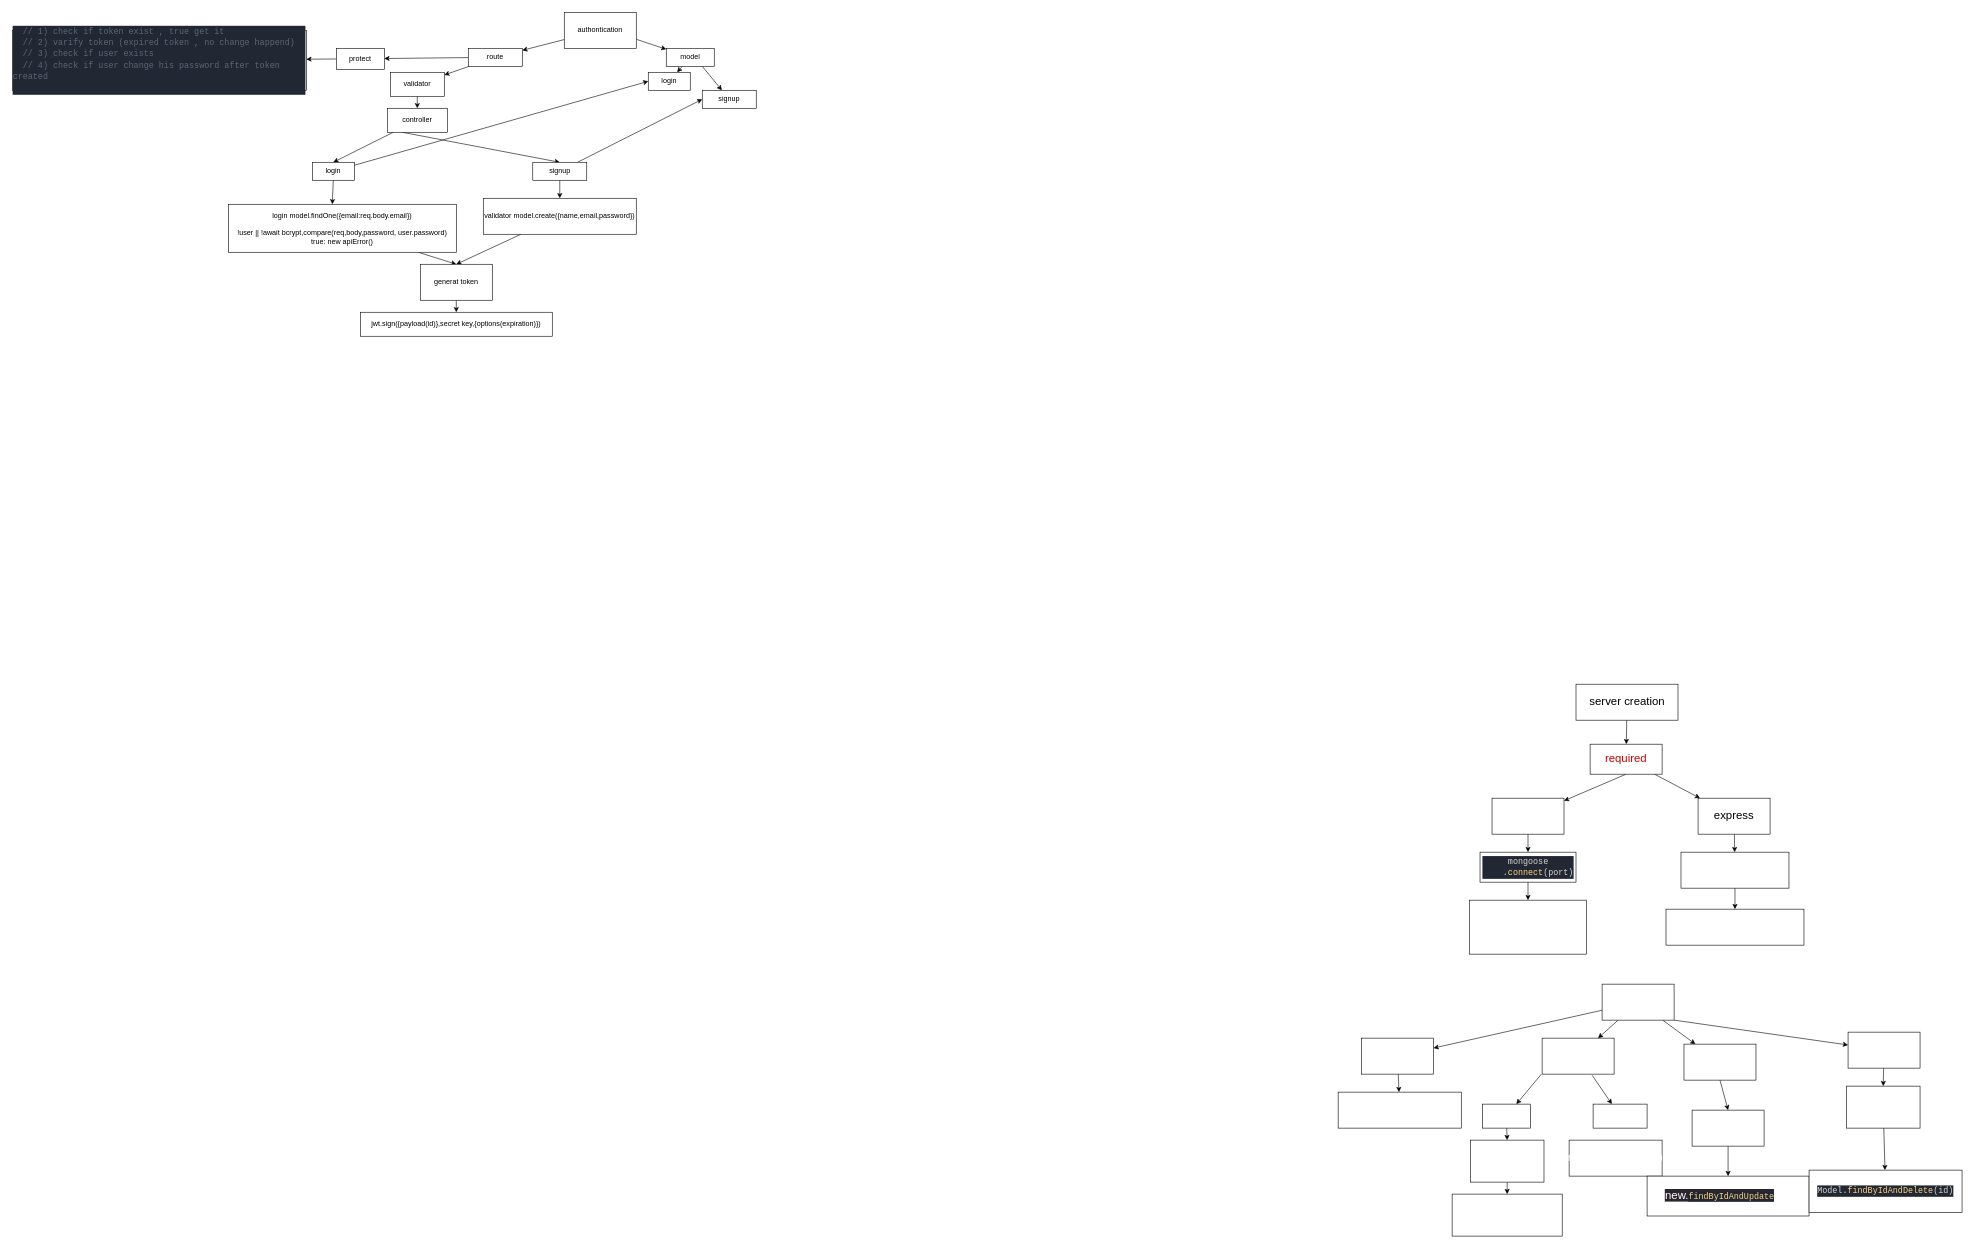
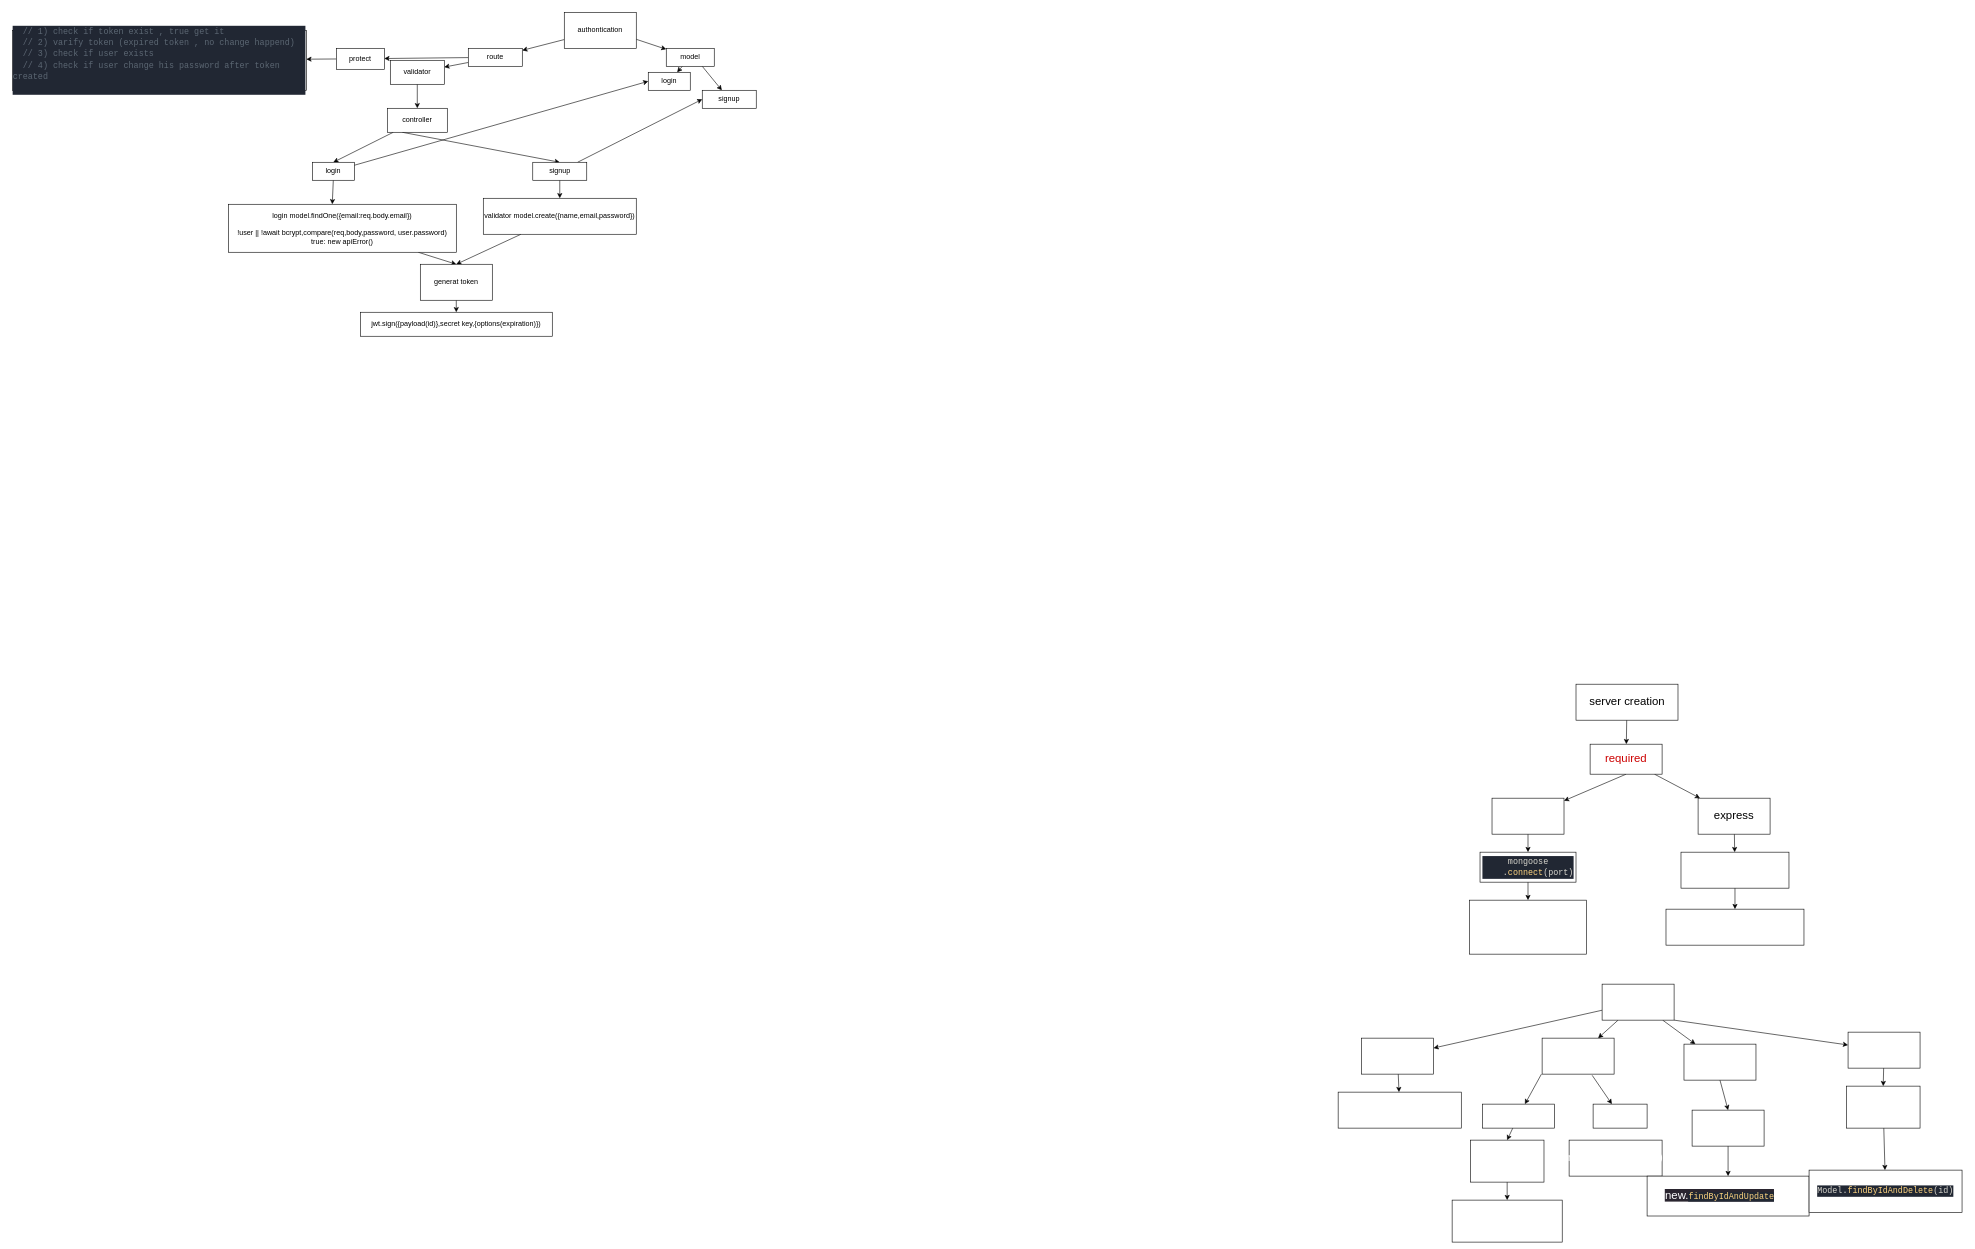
(417, 84) -> (417, 72)
(1507, 1116) -> (1519, 1116)
(1507, 1215) -> (1507, 1221)
